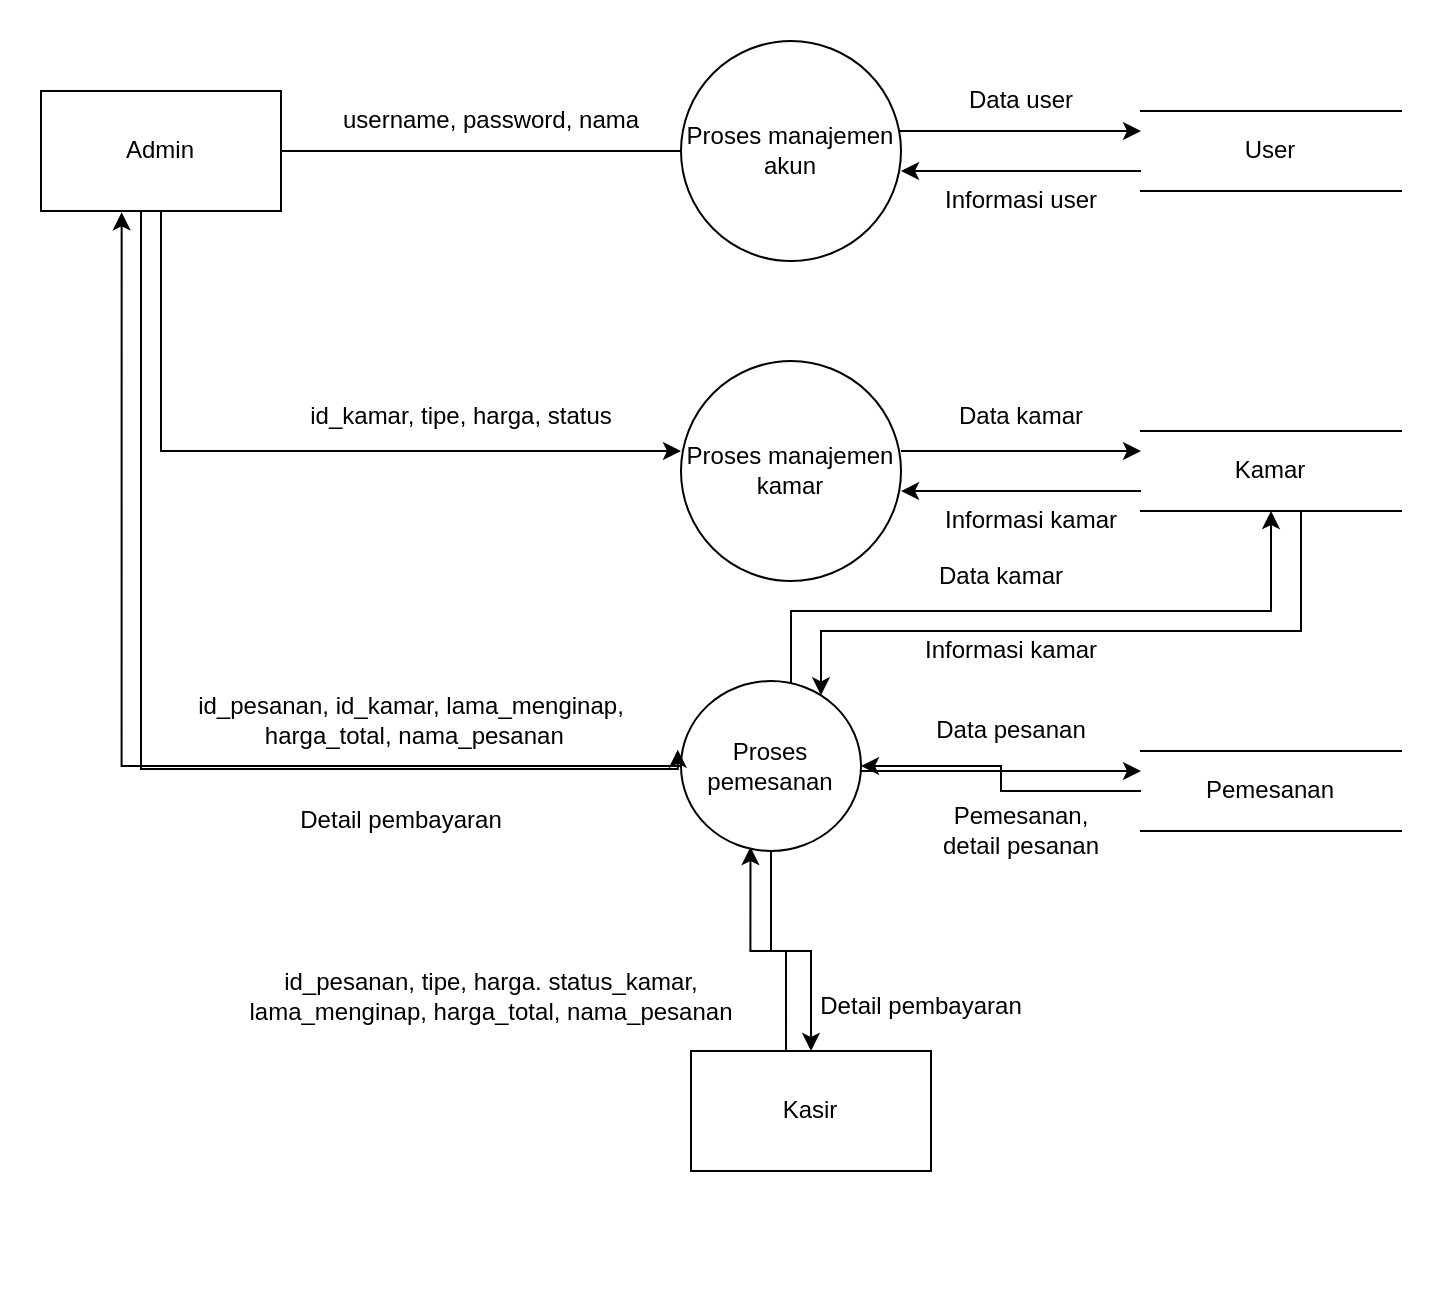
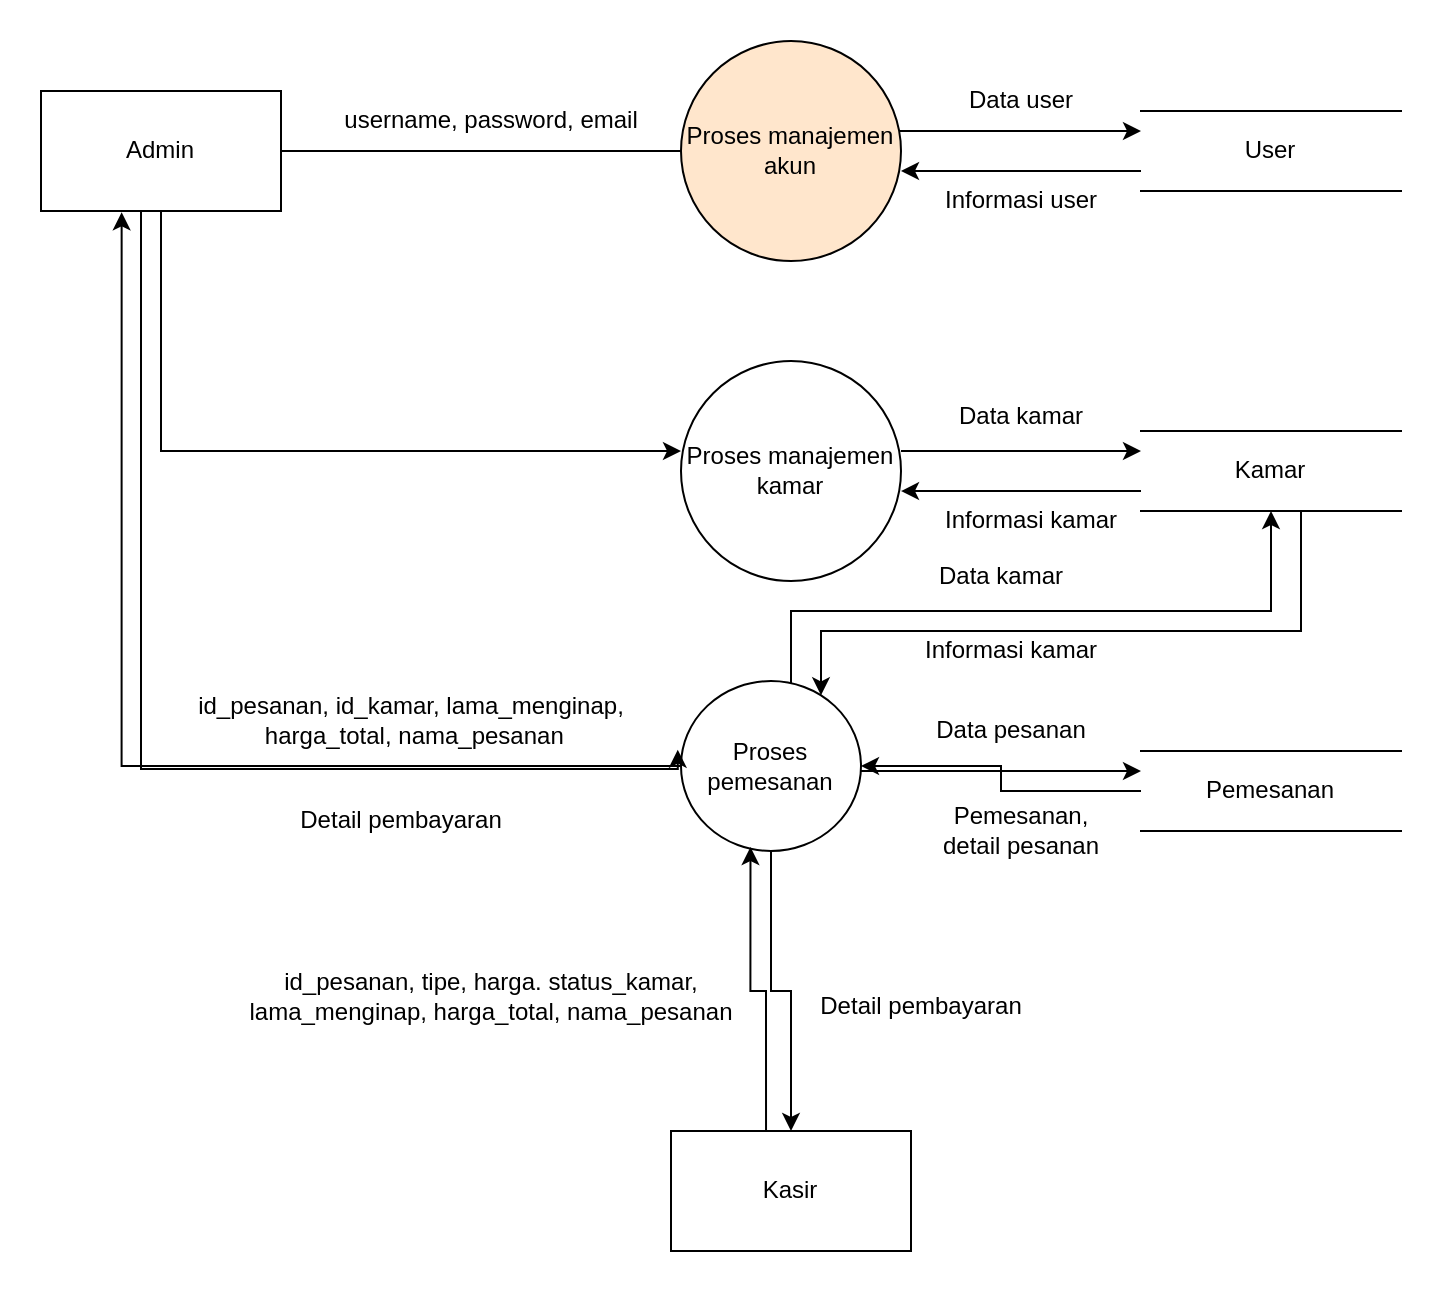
(492, 121) -> (492, 121)
(791, 151) -> (791, 151)
(461, 417) -> none
(811, 1111) -> (791, 1191)
